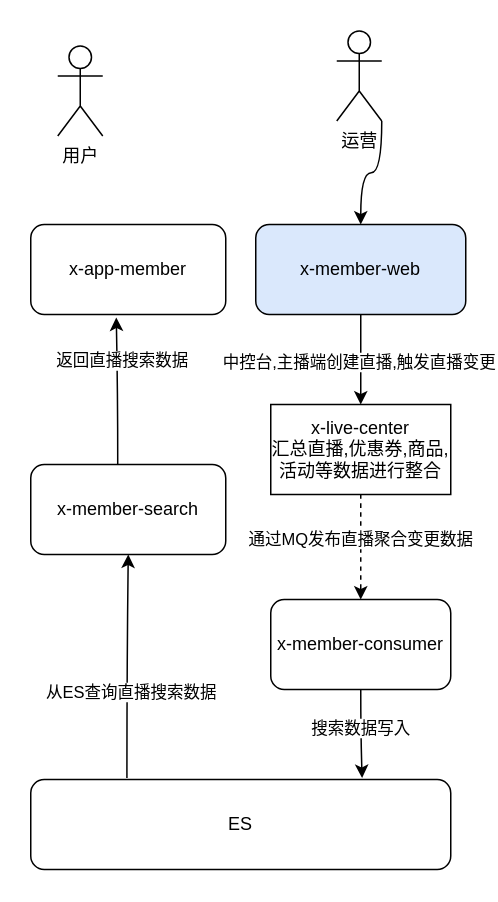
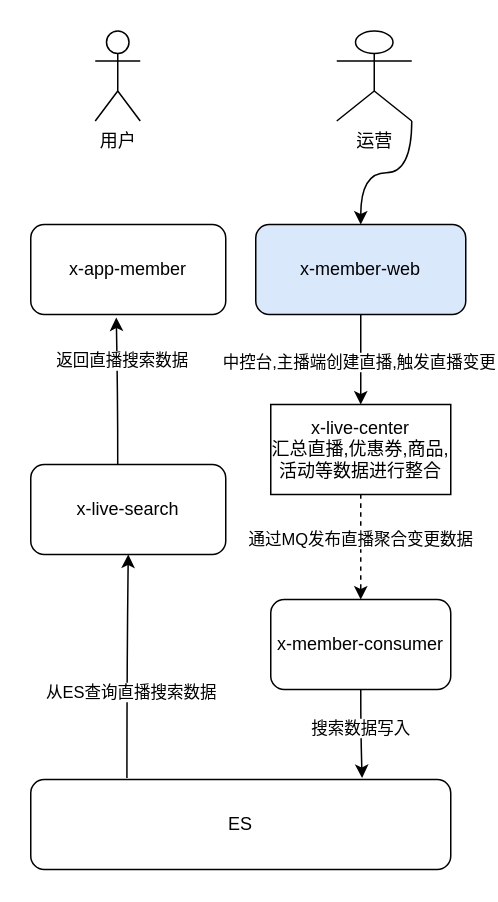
(359, 76) -> (374, 76)
(80, 91) -> (118, 76)
(128, 509) -> (128, 509)
